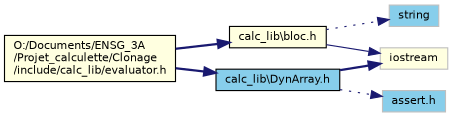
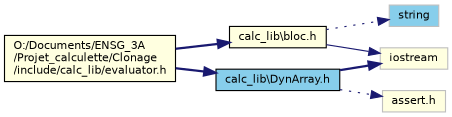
(414, 101) -> (414, 101)
